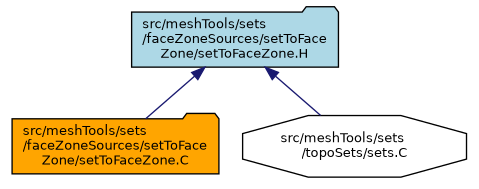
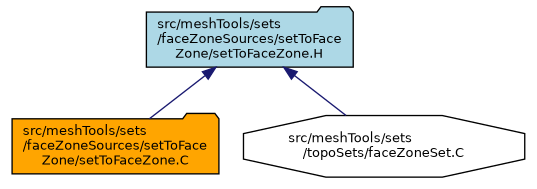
(355, 146) -> (384, 146)
